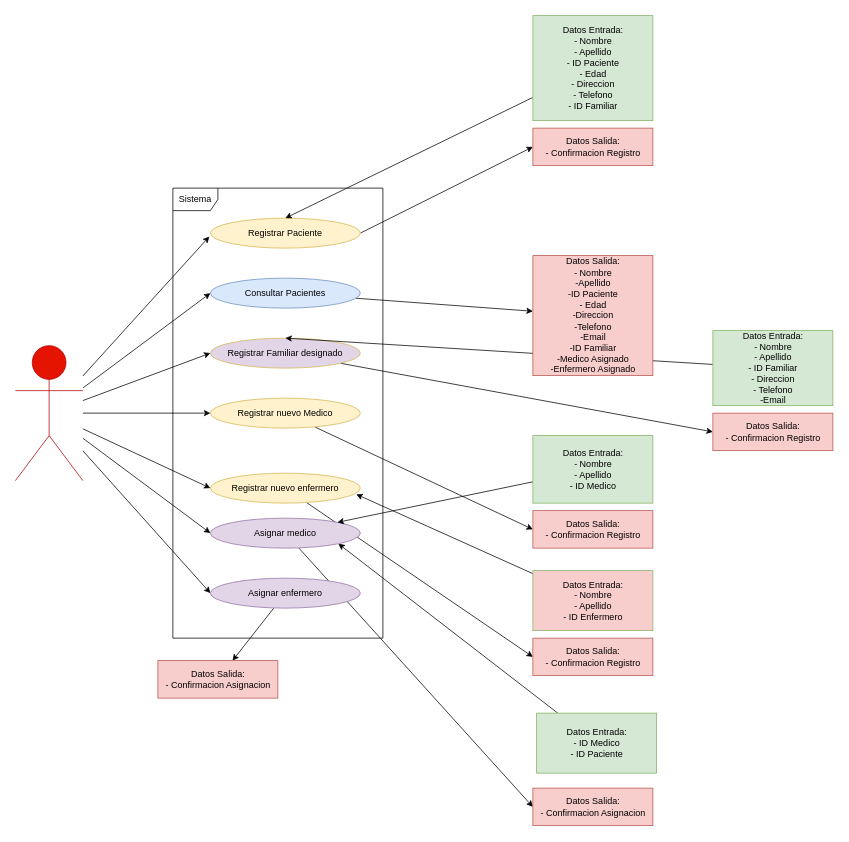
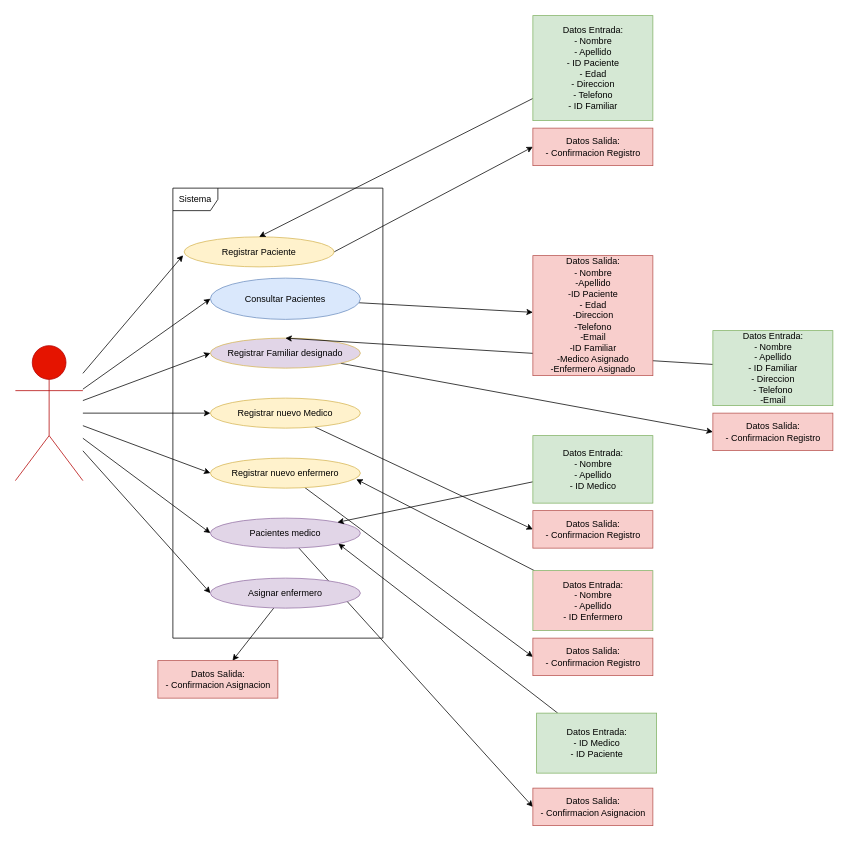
(285, 233) -> (259, 252)
(285, 293) -> (285, 299)
(285, 488) -> (285, 473)
(285, 533) -> (285, 533)
